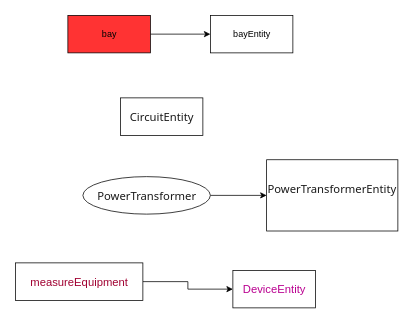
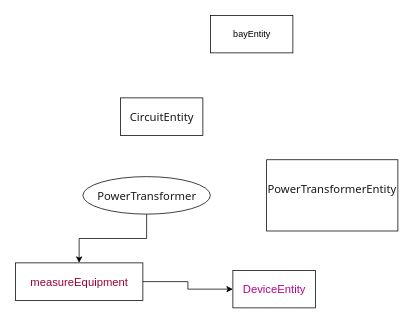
(109, 34) -> none
(204, 34) -> none
(236, 195) -> (124, 239)
